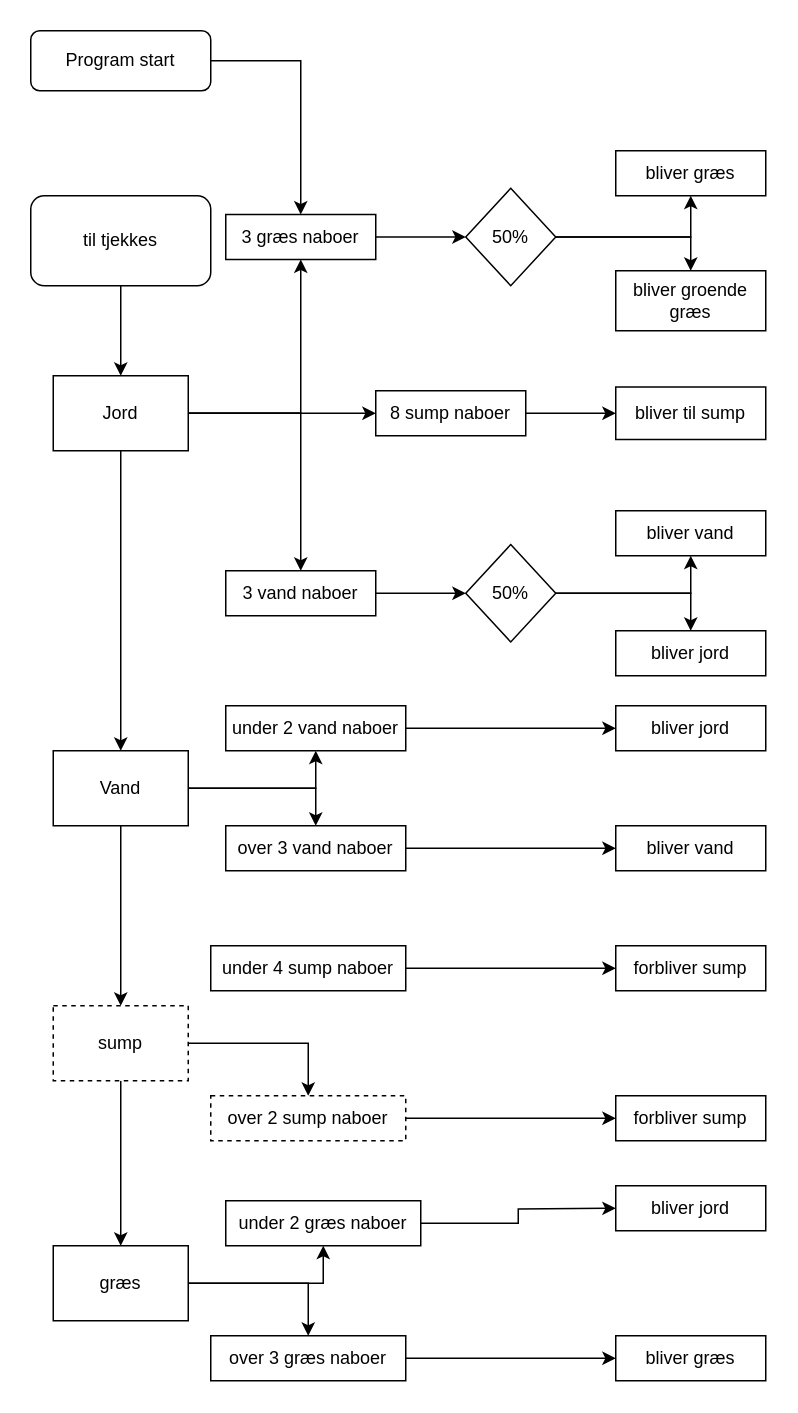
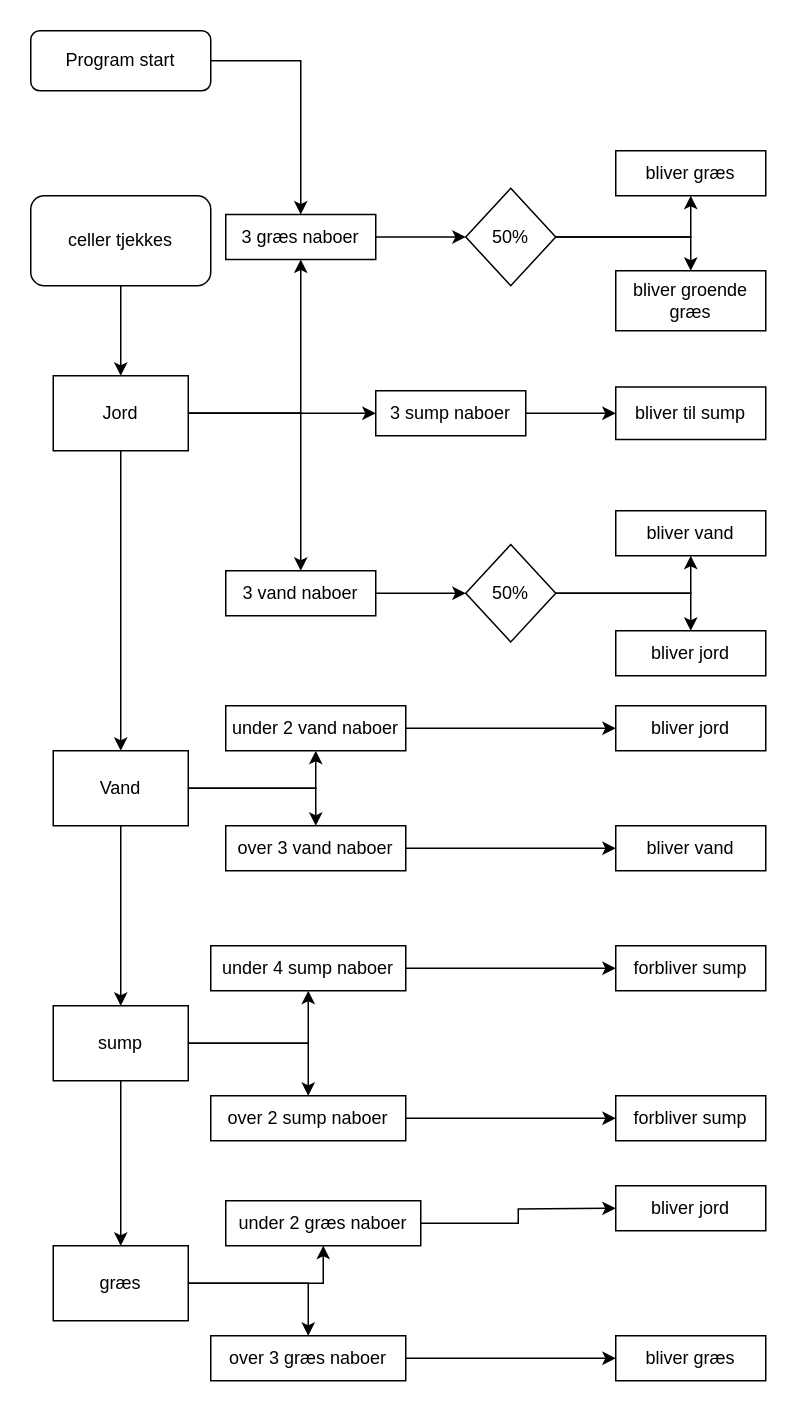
(121, 241) -> (121, 241)
(451, 413) -> (451, 413)
none -> (308, 1021)
(121, 1043) -> (121, 1043)
(308, 1118) -> (308, 1118)
